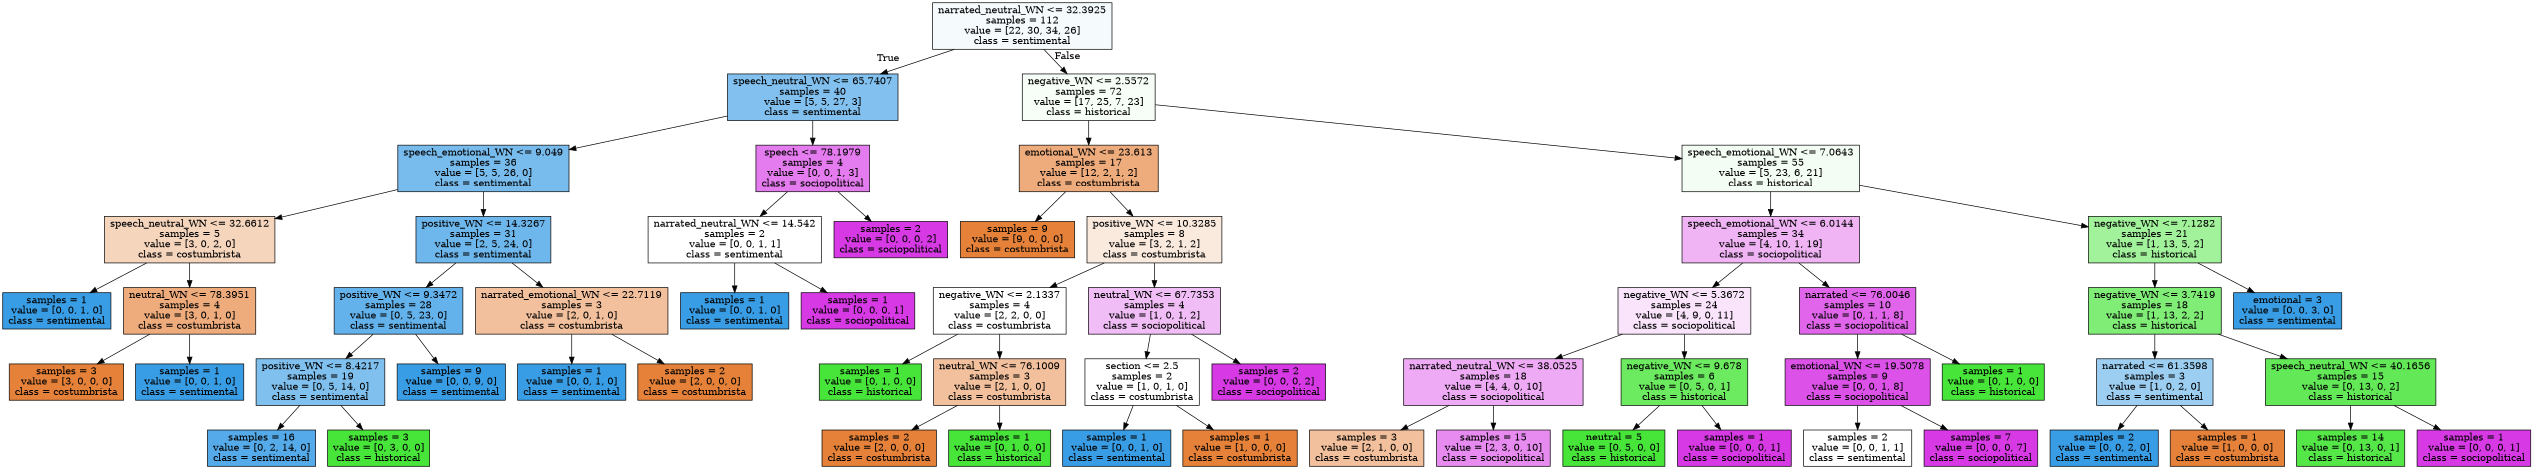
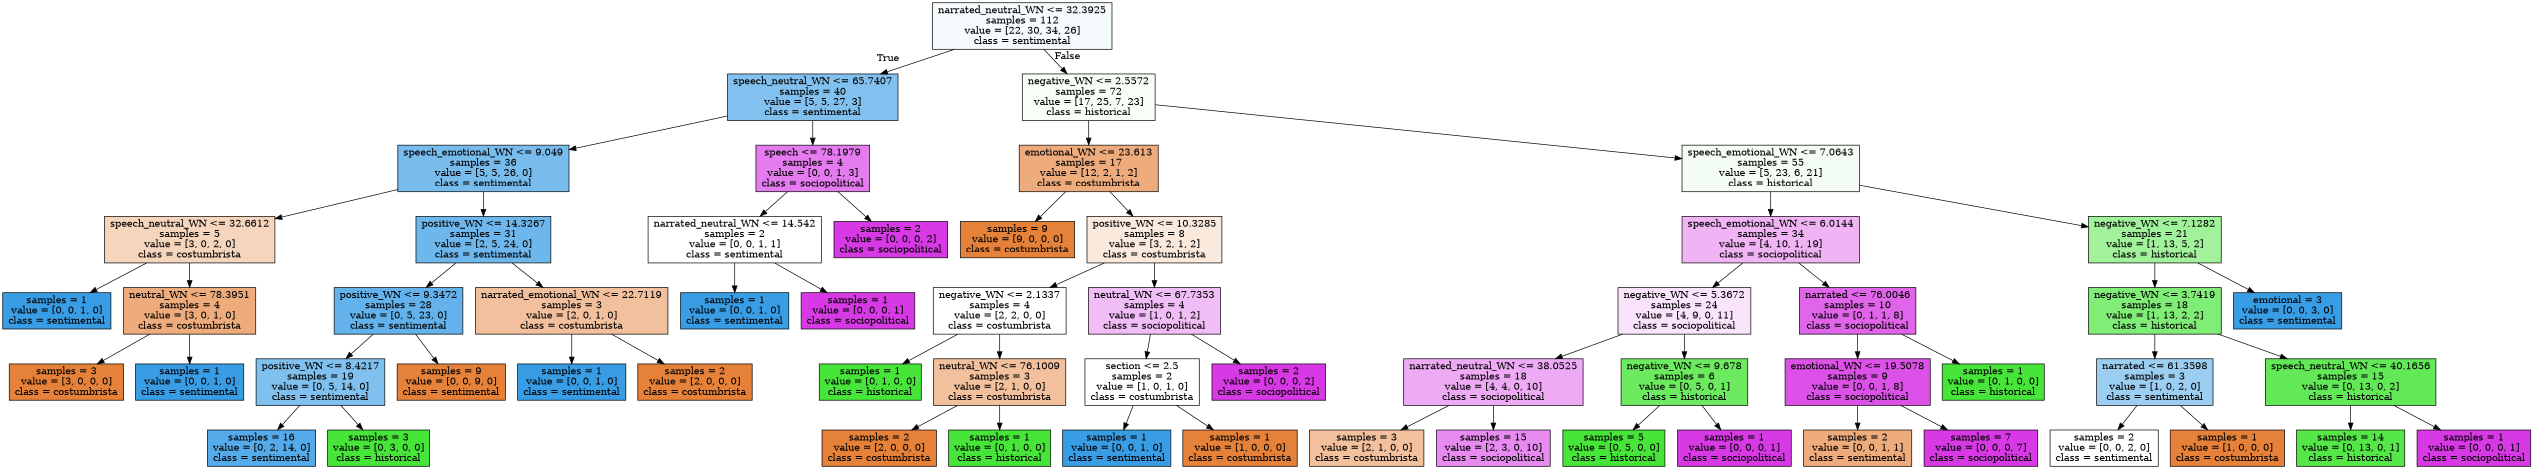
(451, 382) -> (451, 382)
(1614, 448) -> (1614, 448)
(1858, 448) -> (1858, 448)
(2104, 448) -> (2104, 448)
